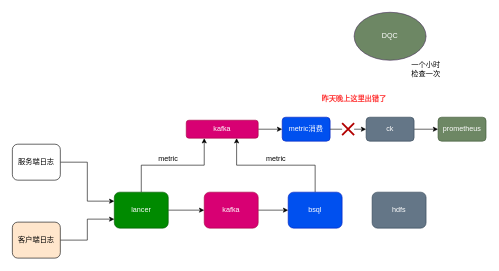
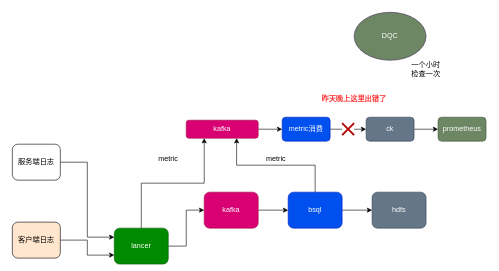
(141, 210) -> (141, 246)
none -> (366, 210)
